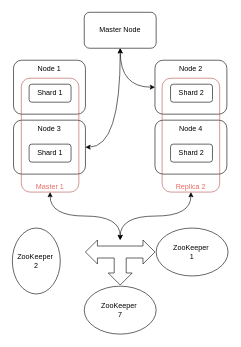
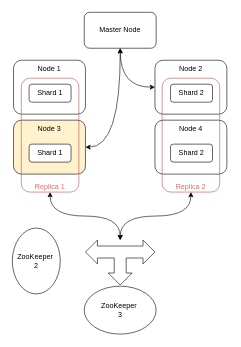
(50, 129) -> (50, 129)
(50, 186) -> (50, 186)
(192, 252) -> none
(120, 311) -> (120, 311)
